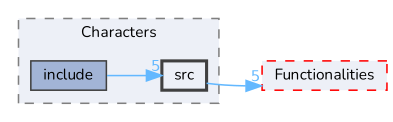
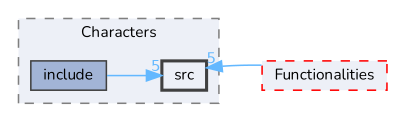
(229, 85) -> (242, 65)
